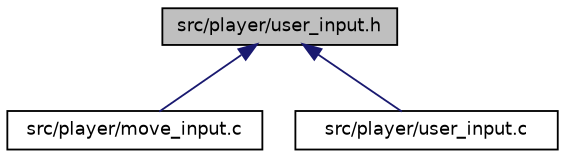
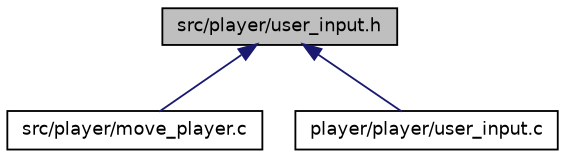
(135, 130) -> (135, 130)
(427, 130) -> (427, 130)
